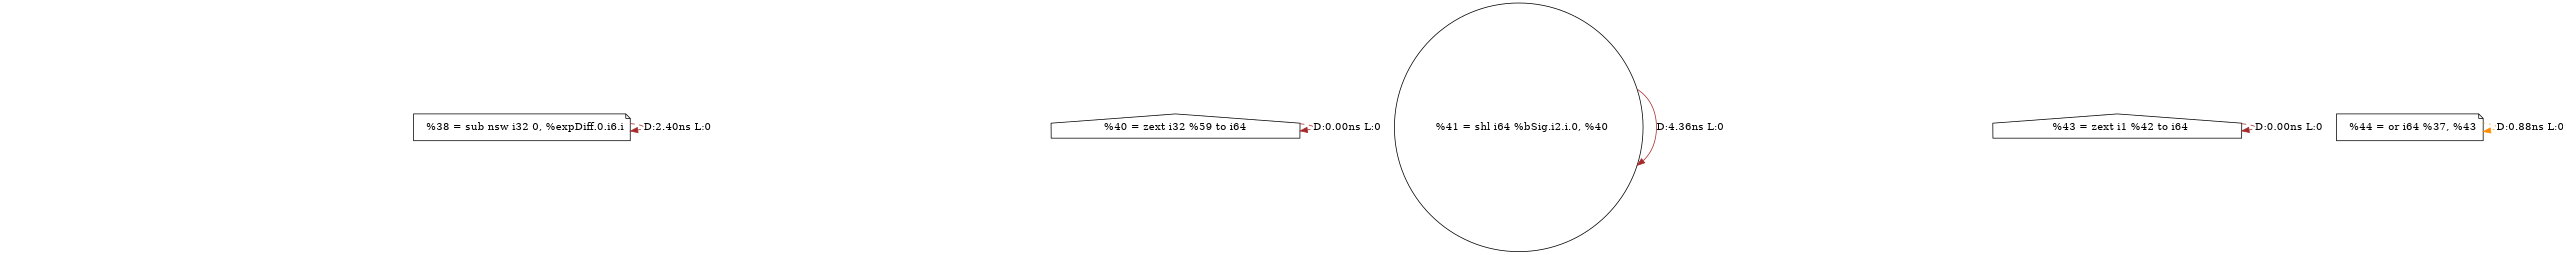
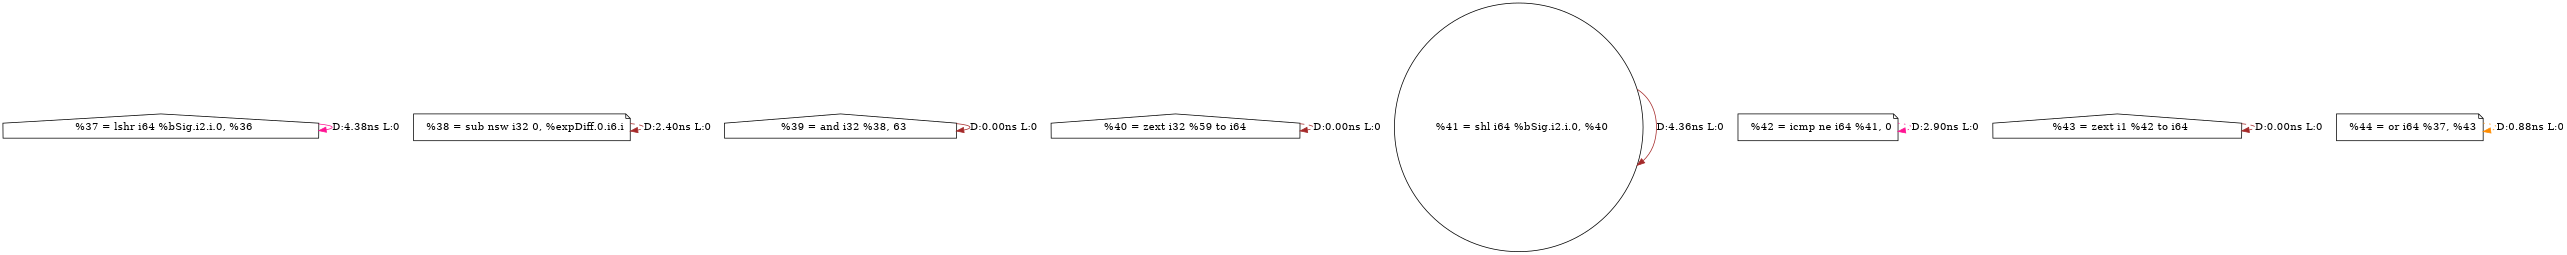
none -> (161, 127)
none -> (841, 127)
none -> (1818, 127)
